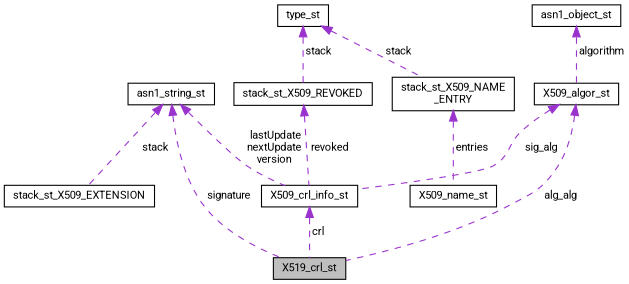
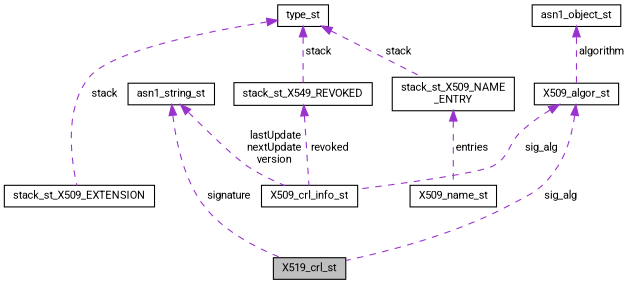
(303, 94) -> (303, 94)
(122, 149) -> (121, 57)
(560, 196) -> (560, 196)
(310, 238) -> none
